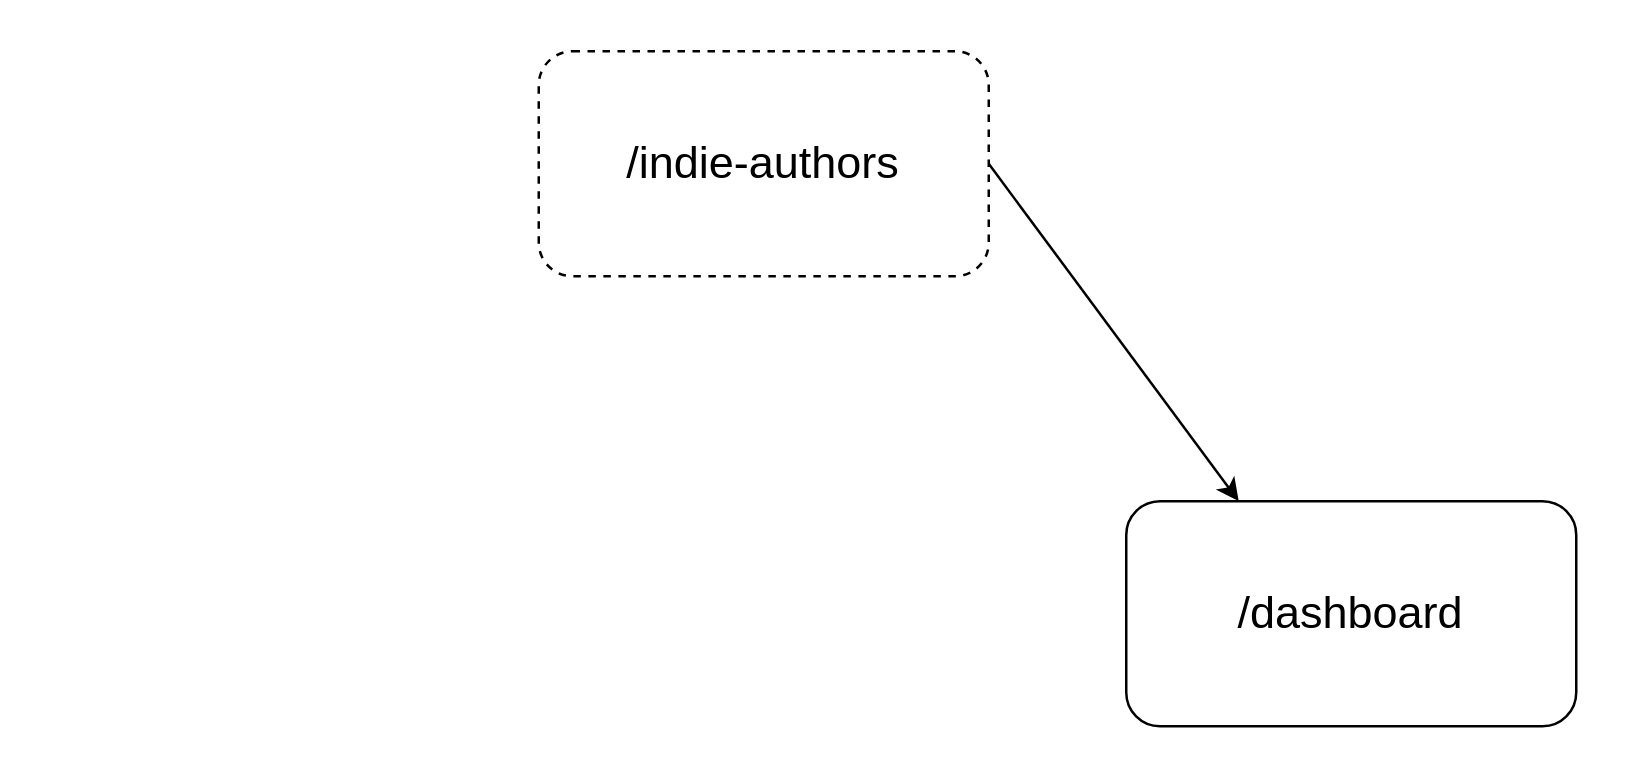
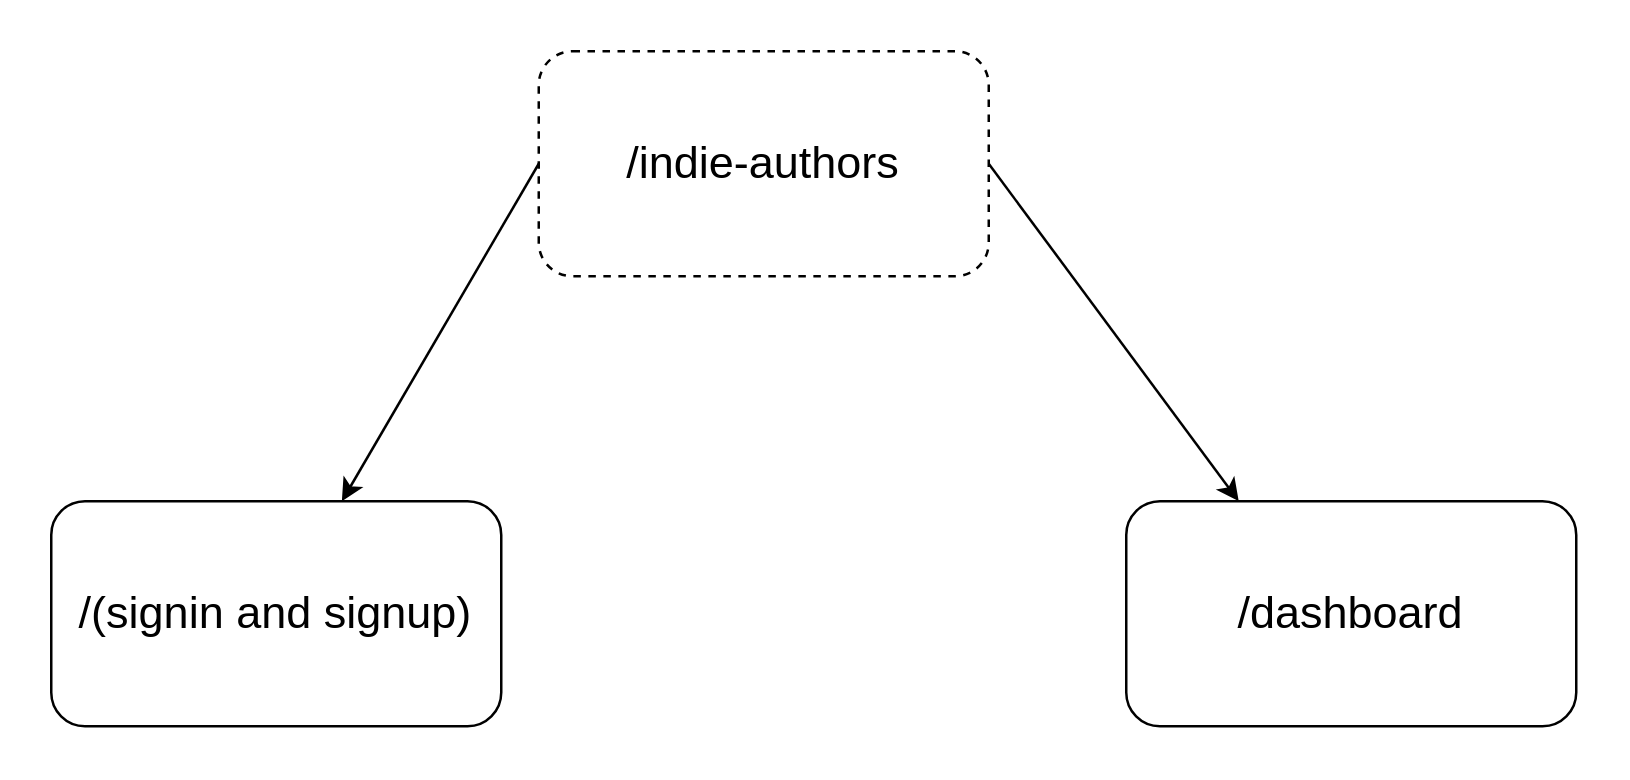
none -> (444, 326)
none -> (276, 614)
